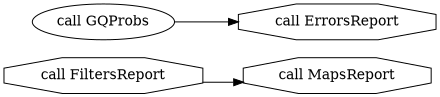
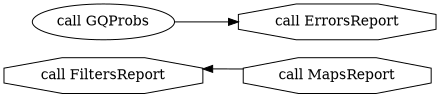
(218, 82) -> (228, 69)
